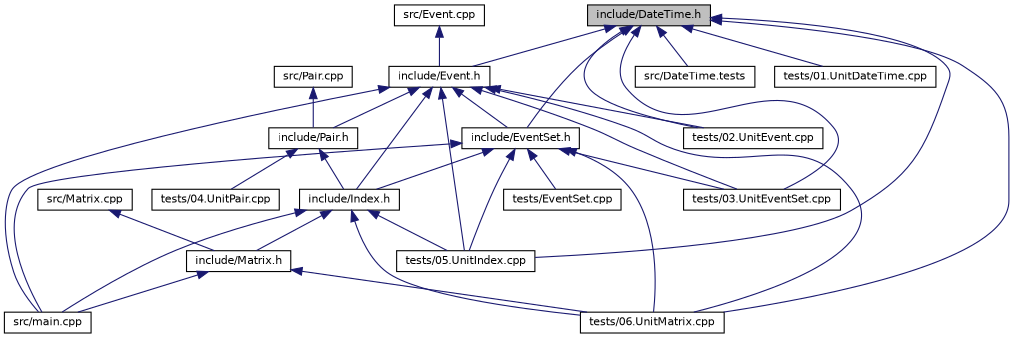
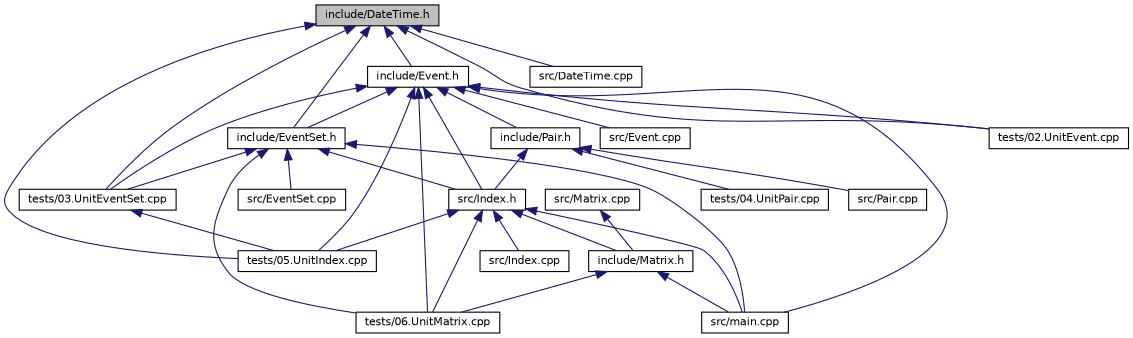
(439, 52) -> (537, 109)
(695, 77) -> (586, 77)
(855, 77) -> none
(313, 113) -> (720, 169)
(1009, 160) -> none
(349, 200) -> (487, 200)
(562, 200) -> (292, 200)
(488, 204) -> (205, 231)
none -> (524, 261)
